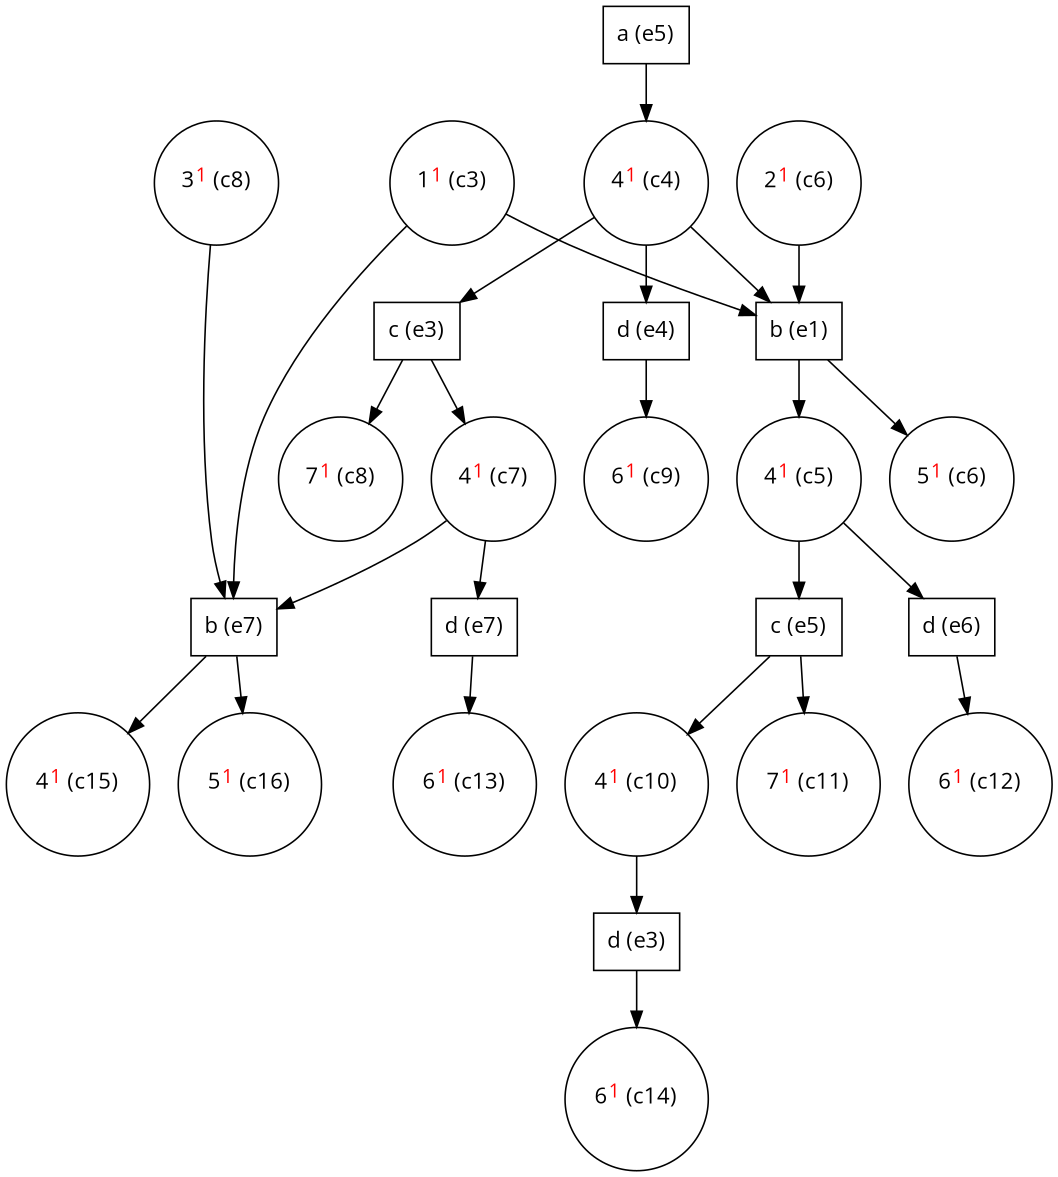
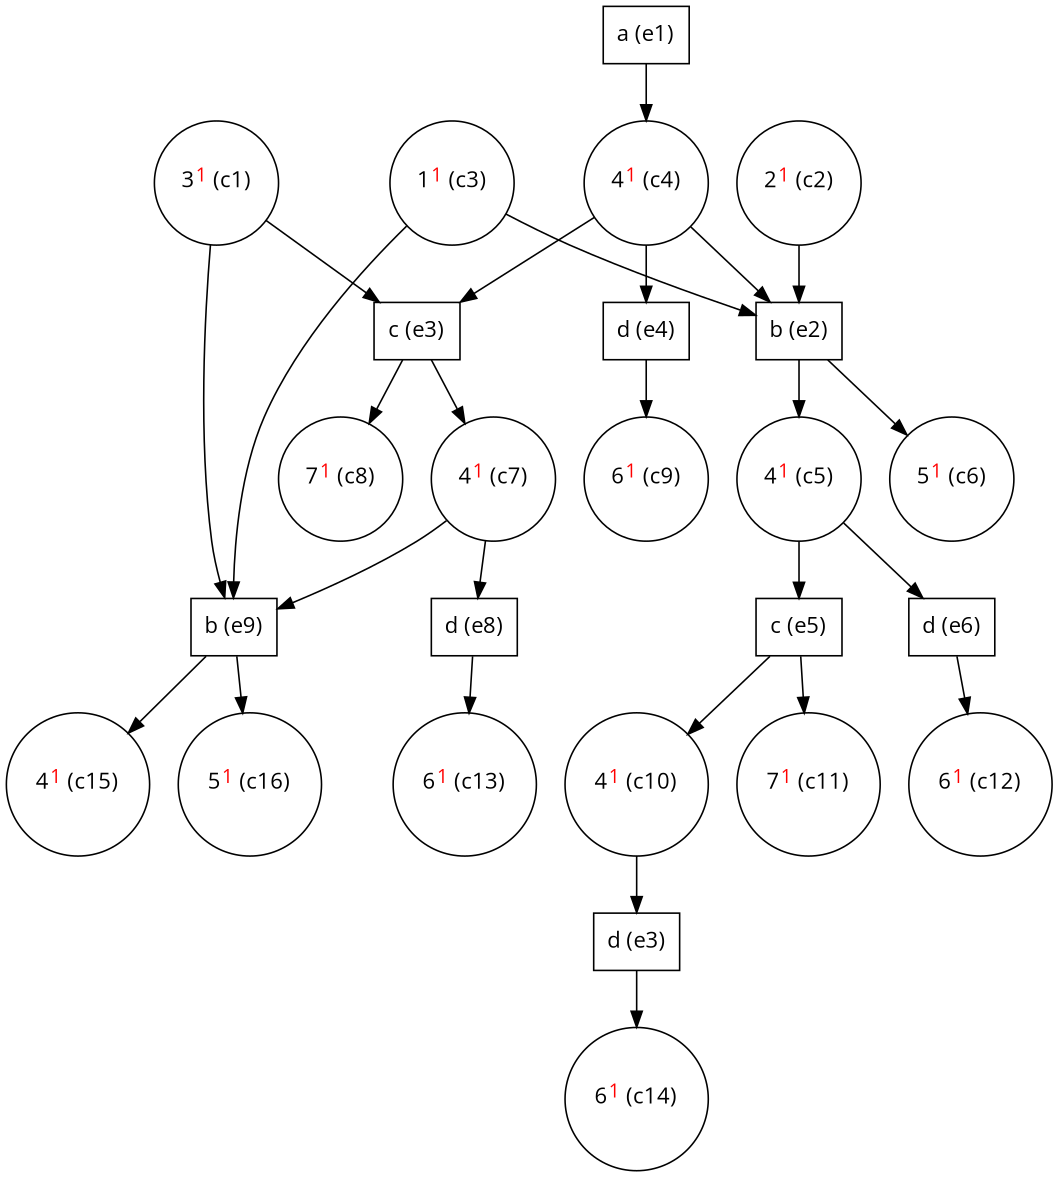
(646, 35) -> (646, 35)
(229, 181) -> (229, 181)
(812, 181) -> (812, 181)
none -> (316, 257)
(799, 331) -> (799, 331)
(234, 627) -> (234, 627)
(474, 627) -> (474, 627)
